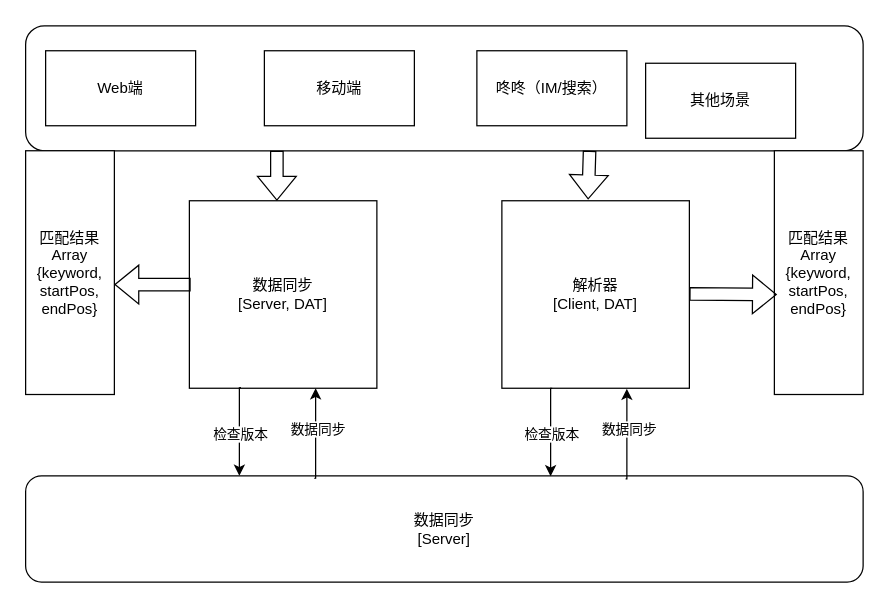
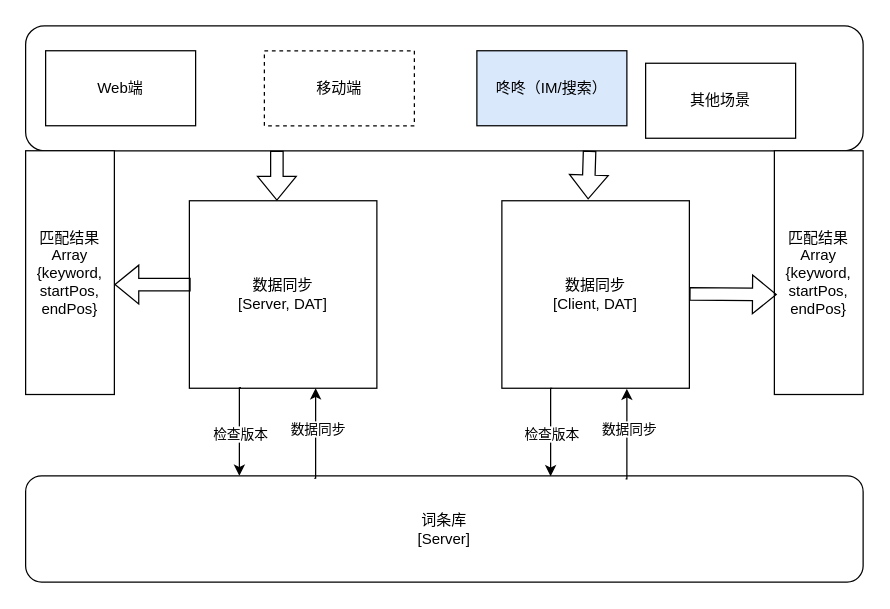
(339, 88) -> (339, 88)
(552, 88) -> (552, 88)
(596, 294) -> (596, 294)
(444, 529) -> (444, 529)
